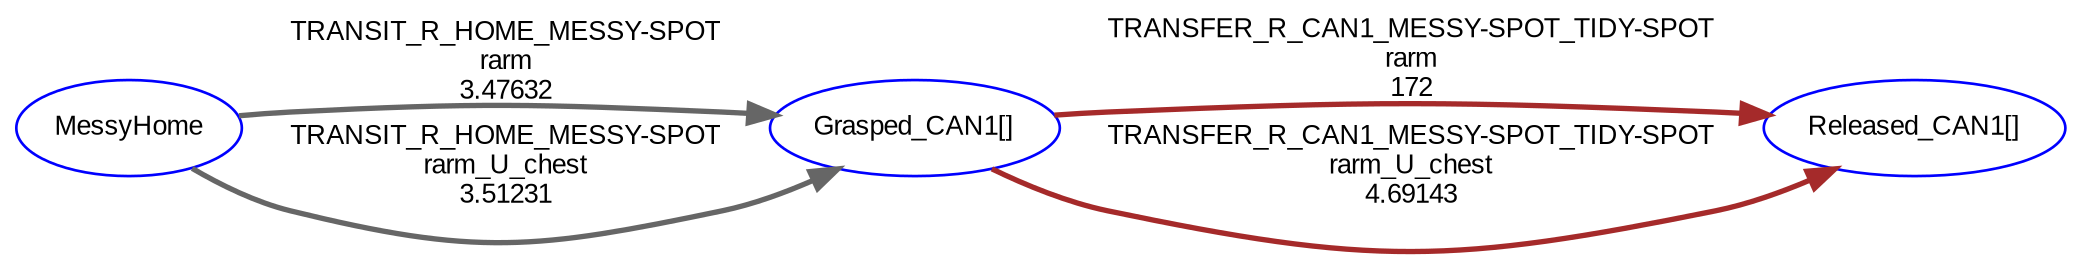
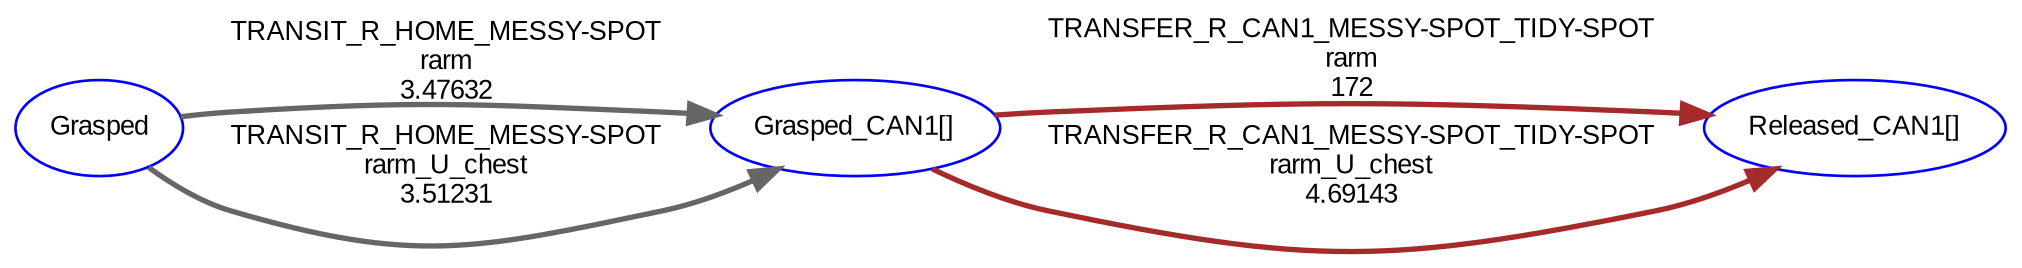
(129, 128) -> (99, 128)
